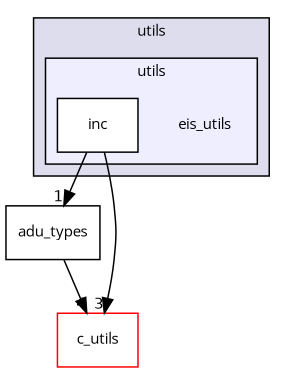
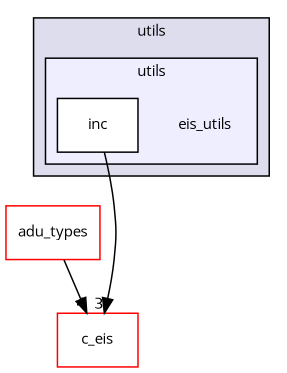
(78, 172) -> none
(53, 233) -> (53, 233)
(98, 340) -> (98, 340)
